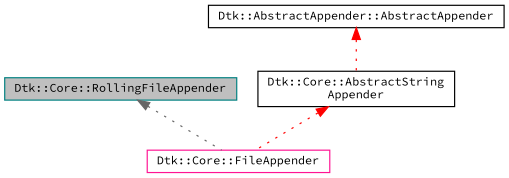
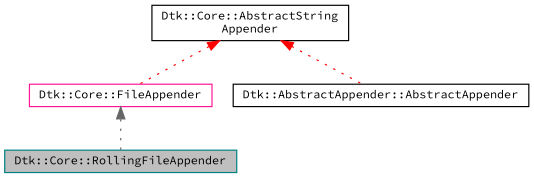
(356, 56) -> (327, 65)
(185, 128) -> (121, 135)
